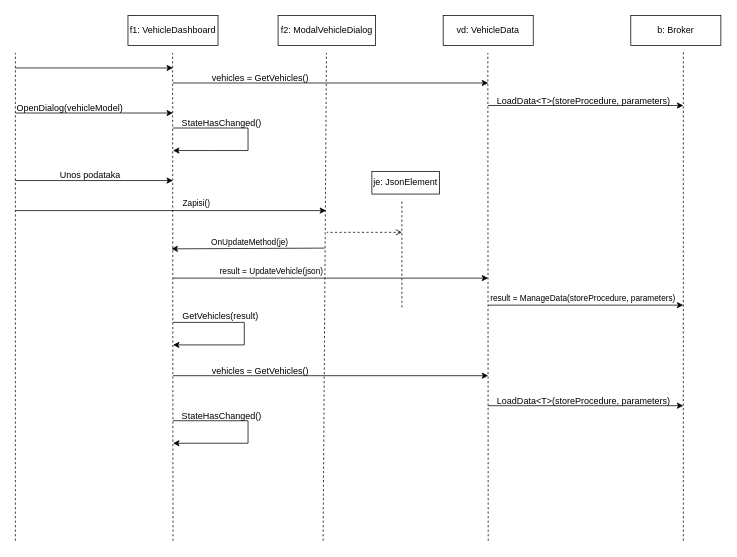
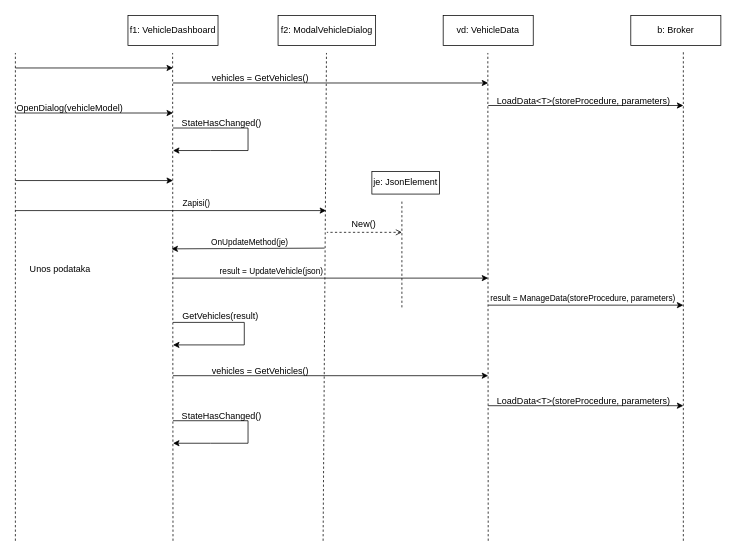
(91, 175) -> (61, 269)
none -> (363, 225)
